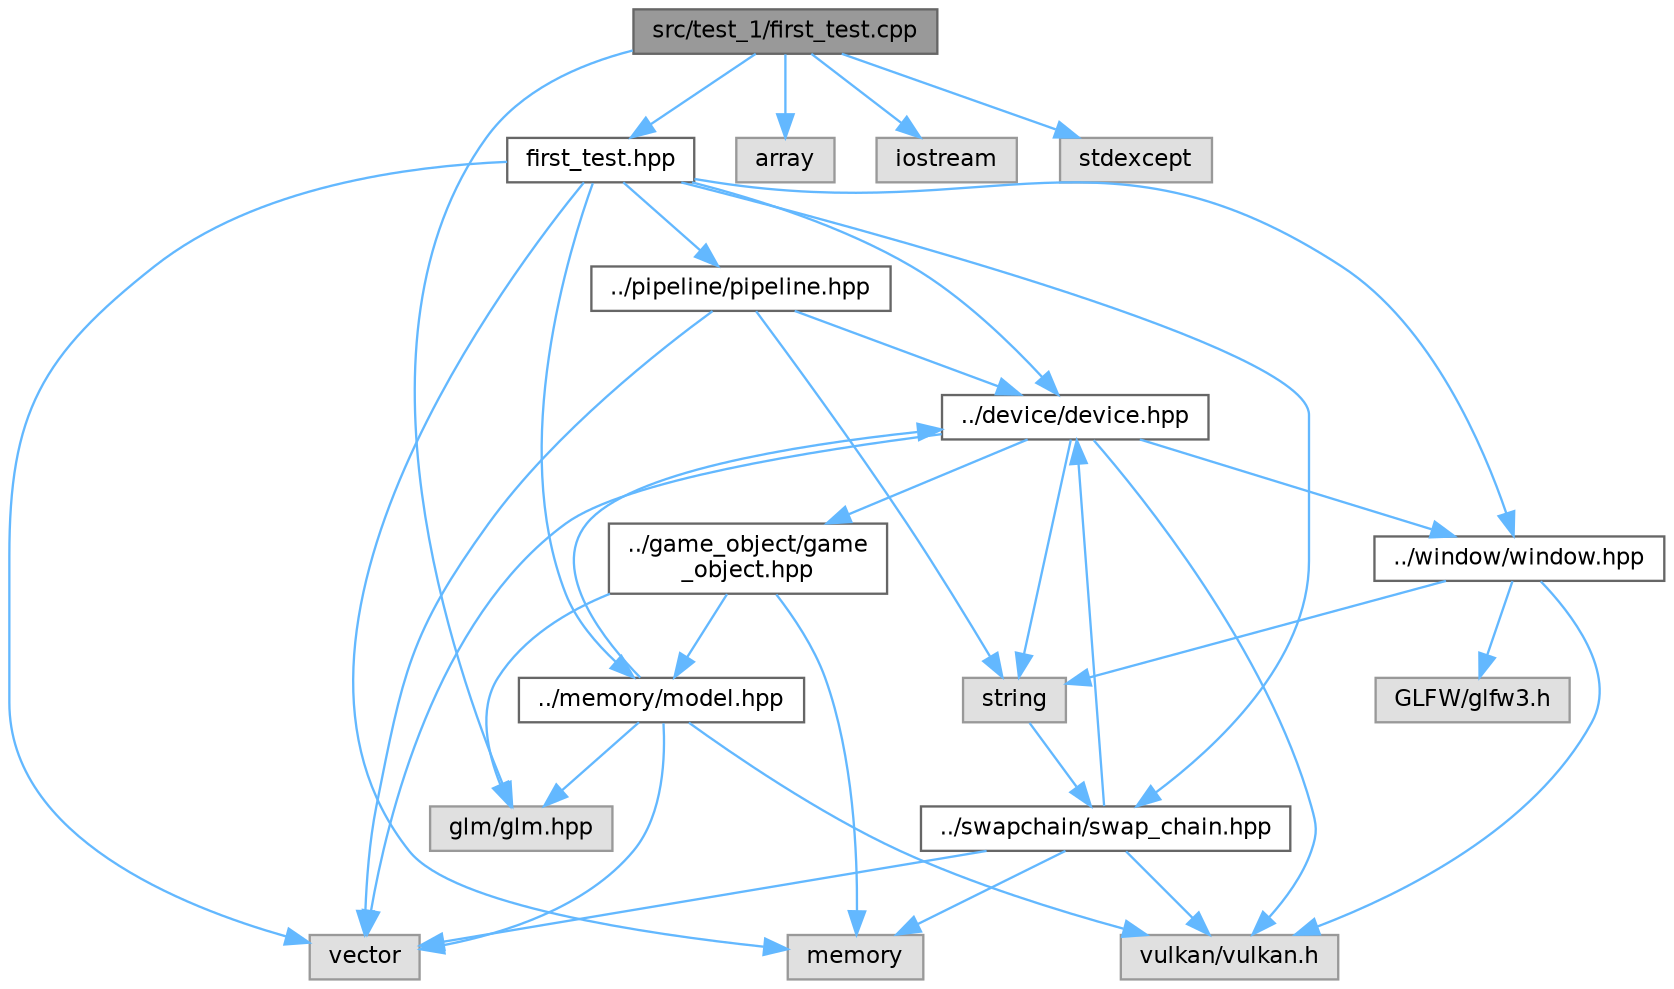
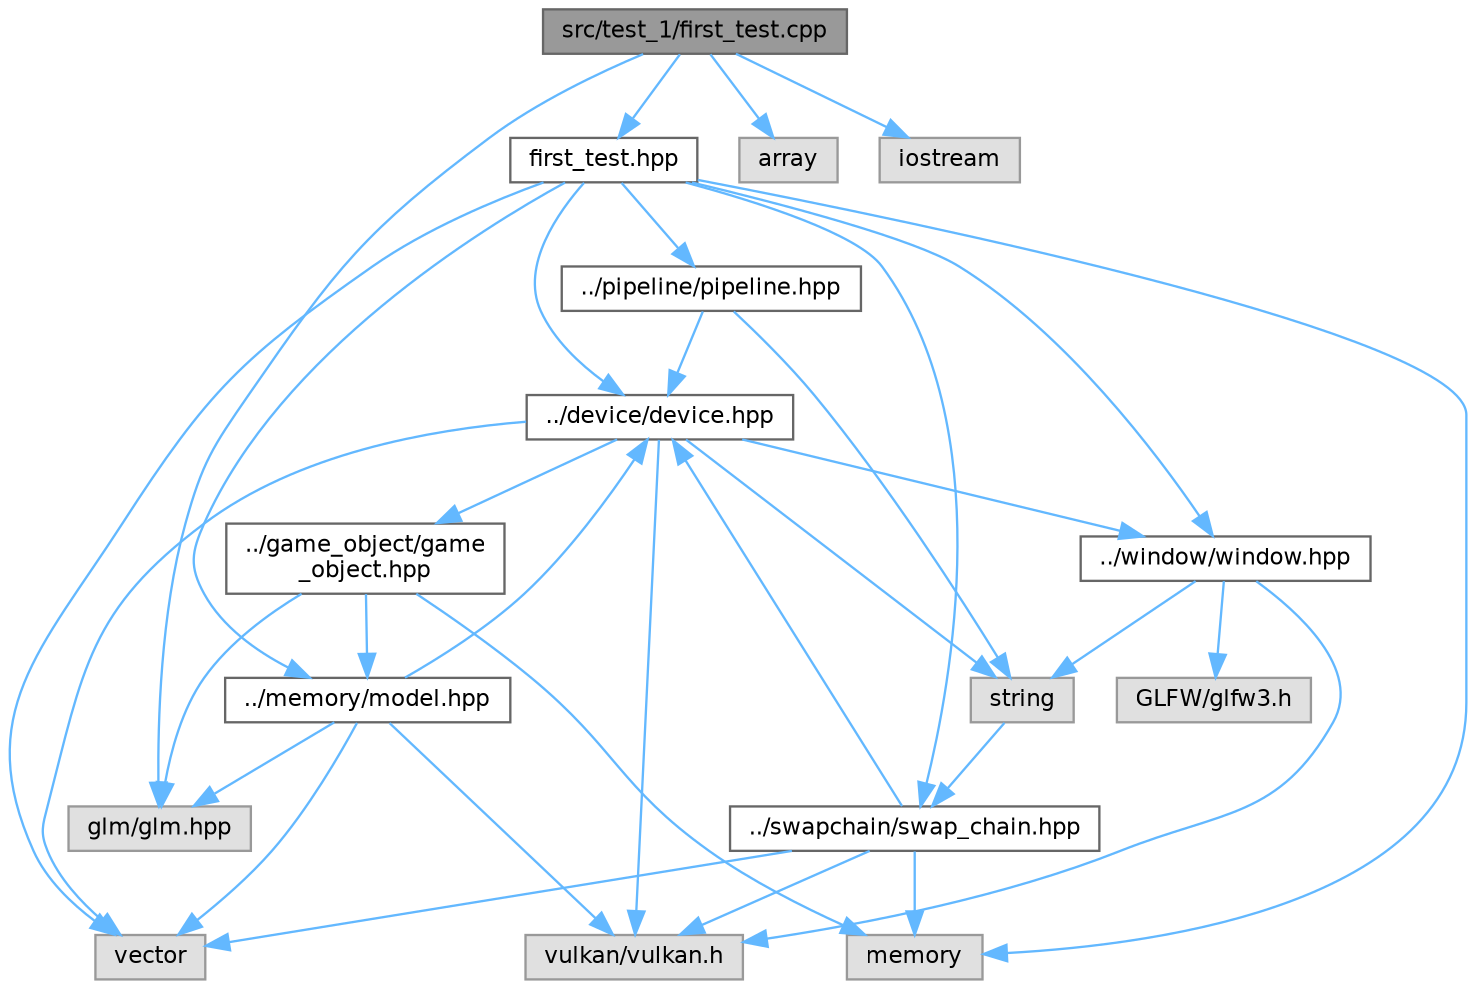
(1136, 160) -> none
(459, 566) -> none
